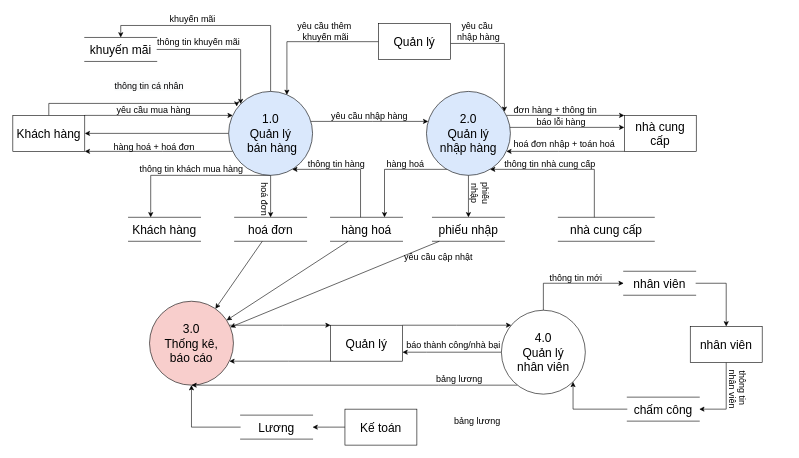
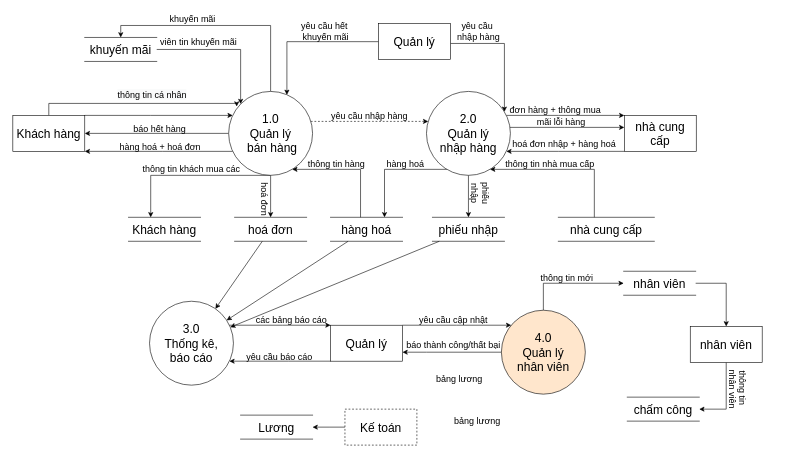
(324, 32) -> (324, 32)
(198, 42) -> (198, 42)
(150, 86) -> (153, 95)
(153, 110) -> none
(555, 110) -> (555, 110)
(366, 122) -> (366, 122)
(561, 122) -> (561, 122)
none -> (159, 129)
(270, 134) -> (270, 134)
(468, 134) -> (468, 134)
(564, 144) -> (564, 144)
(154, 147) -> (160, 147)
(550, 164) -> (550, 164)
(191, 169) -> (191, 169)
(438, 257) -> (453, 320)
(576, 278) -> (567, 278)
none -> (291, 320)
(191, 344) -> (191, 344)
(453, 345) -> (453, 345)
(543, 353) -> (543, 353)
none -> (279, 357)
(196, 386) -> none
(573, 387) -> none
(191, 409) -> none
(381, 428) -> (381, 428)
